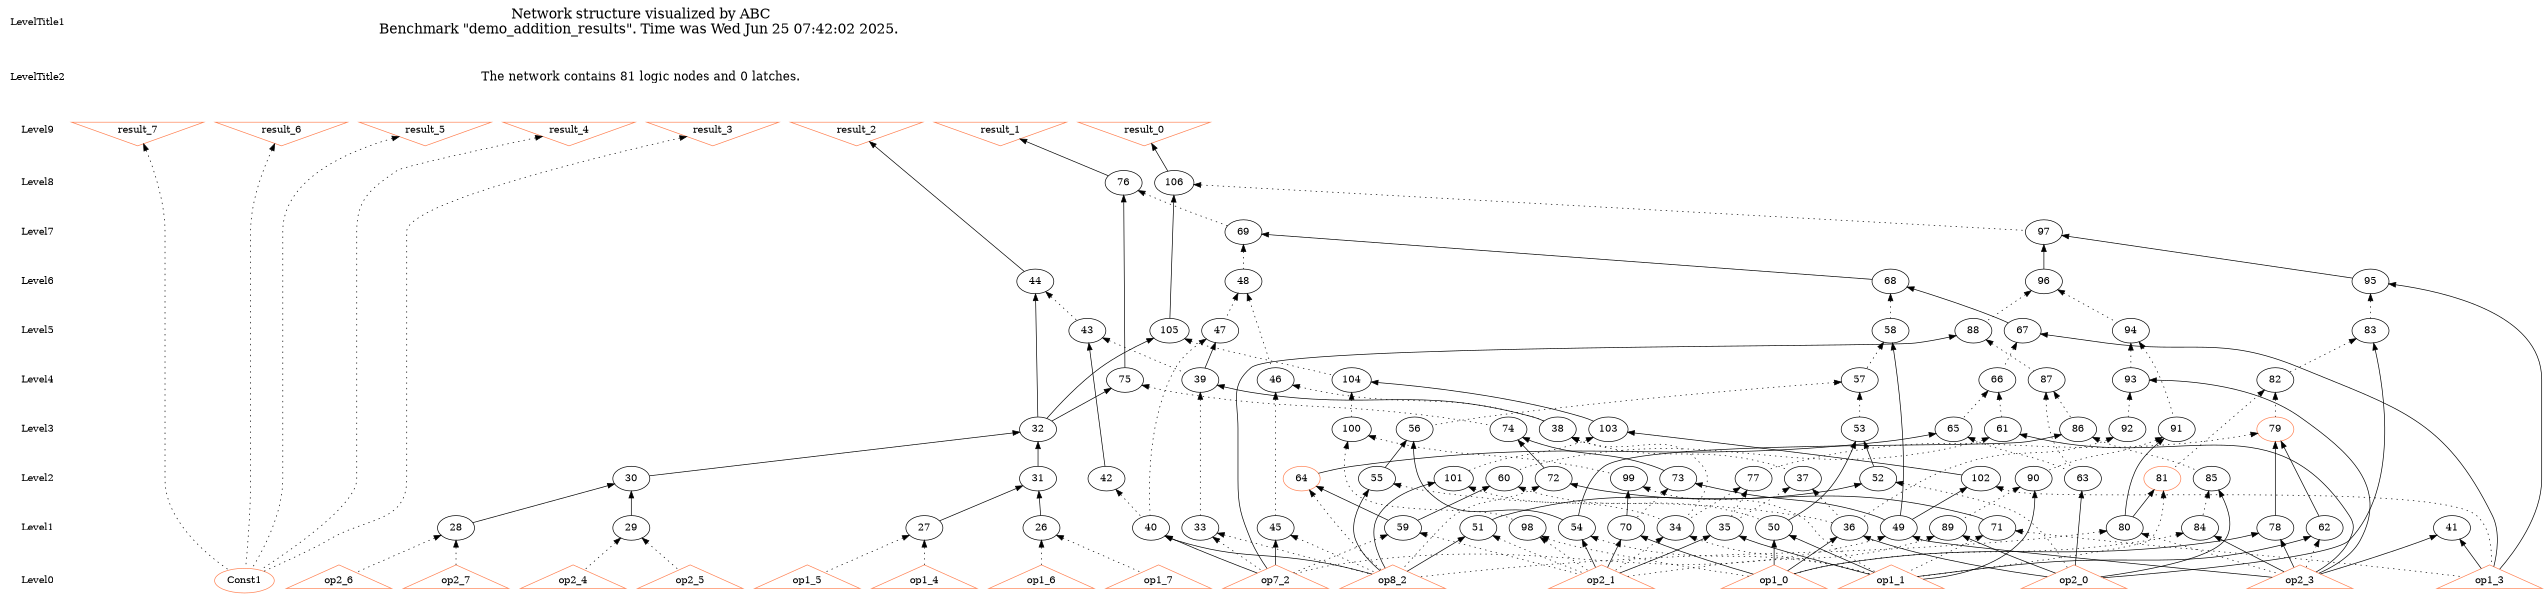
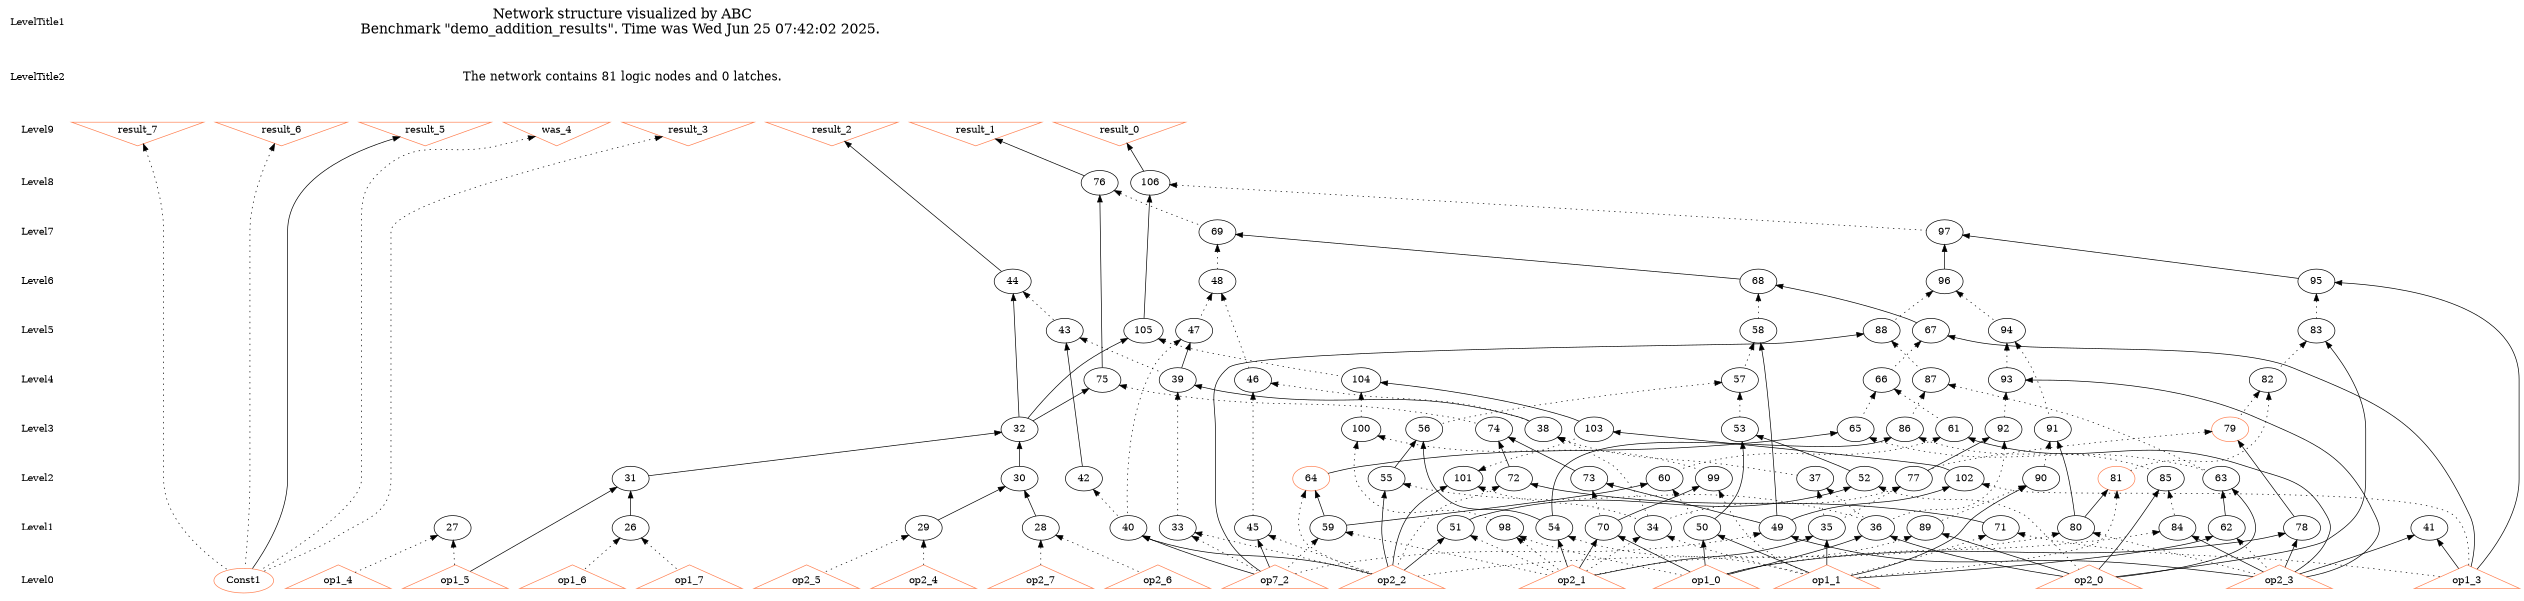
(569, 130) -> (557, 130)
(283, 326) -> (288, 329)
none -> (1950, 459)
(1498, 461) -> (1520, 456)
(2302, 482) -> (2224, 507)
(978, 505) -> (541, 531)
(1393, 581) -> (1392, 581)
